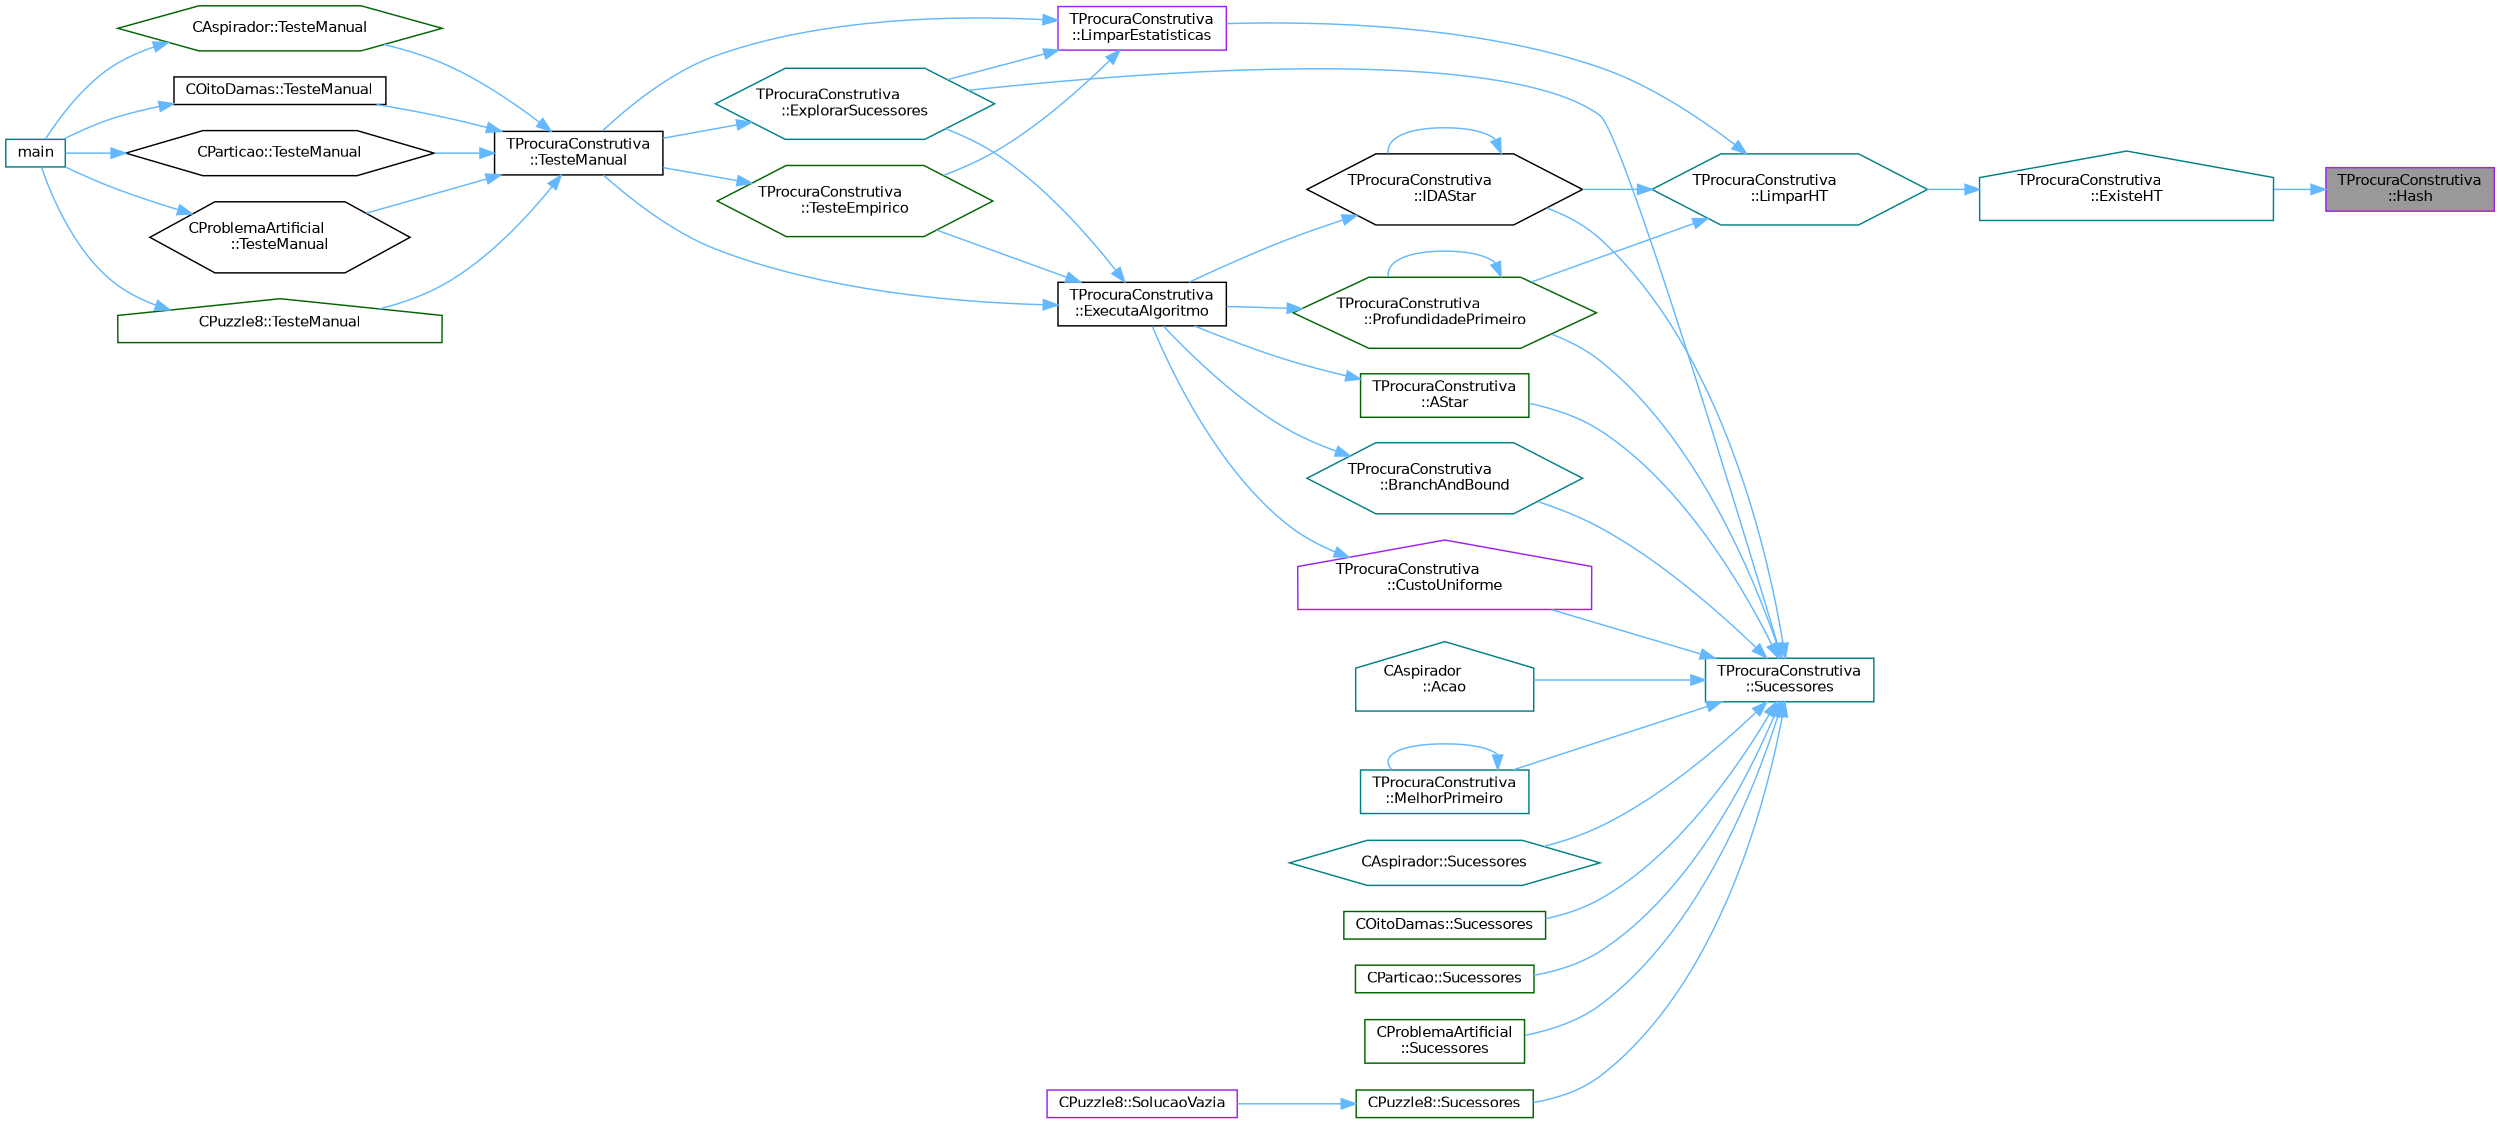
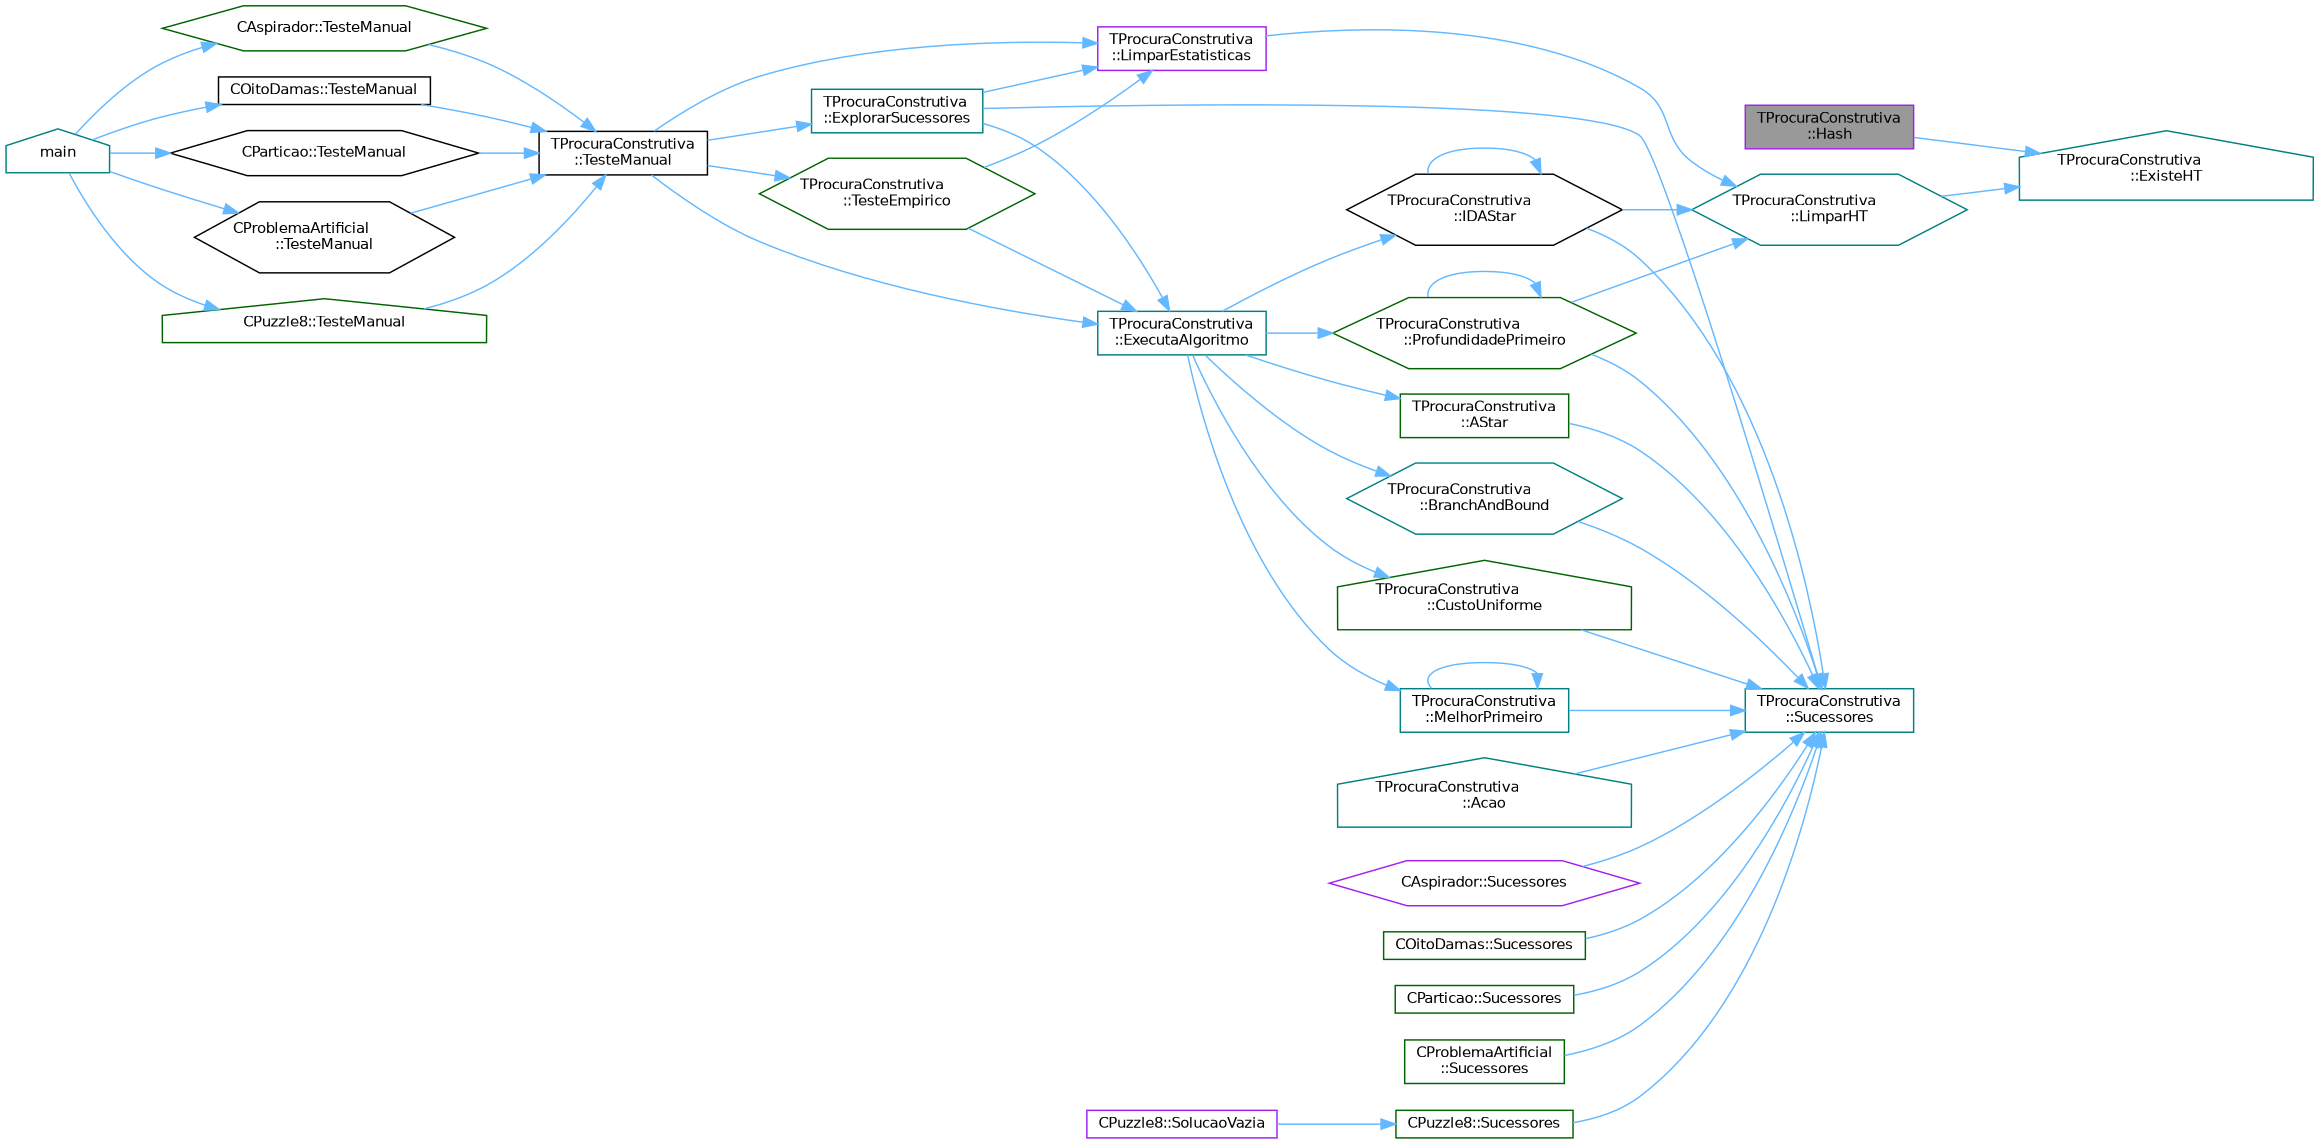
(855, 104) -> (897, 111)
(36, 153) -> (58, 153)
(2292, 189) -> (1970, 145)
(1142, 304) -> (1182, 333)
none -> (1253, 543)
(1445, 578) -> (1484, 599)
(1445, 680) -> (1484, 796)
(1445, 863) -> (1484, 883)
